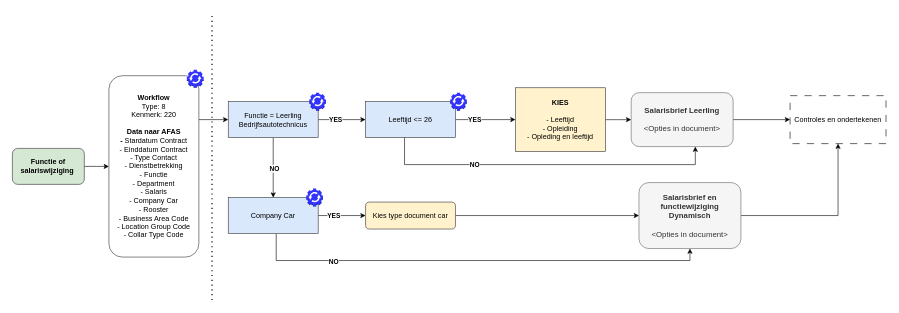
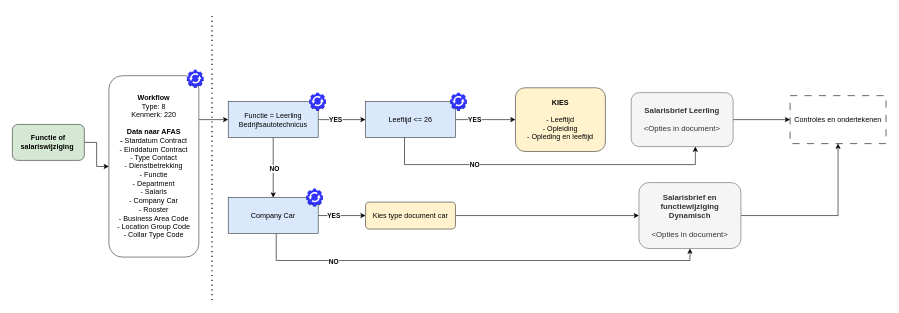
(561, 120) -> (561, 120)
(623, 120) -> none
(48, 167) -> (48, 143)
